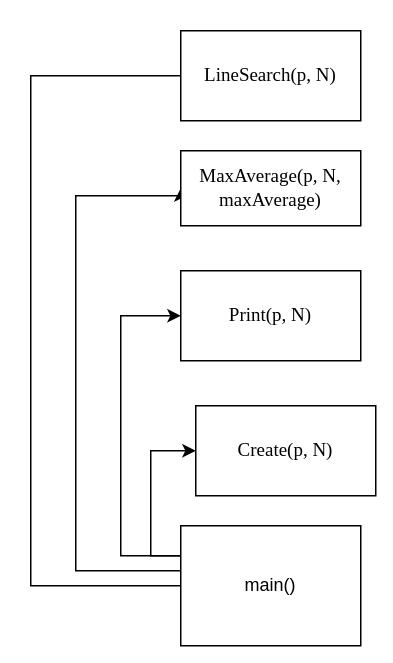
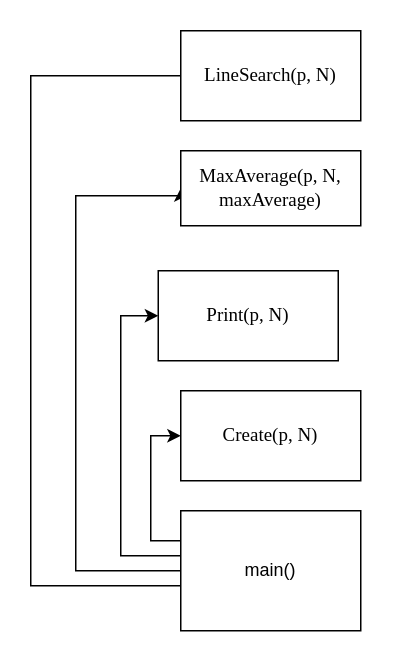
(271, 316) -> (248, 316)
(286, 451) -> (271, 436)
(271, 586) -> (271, 571)
